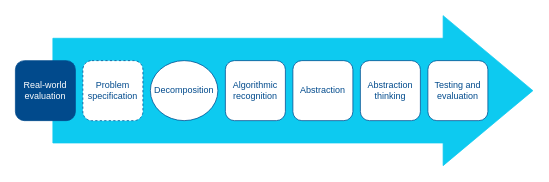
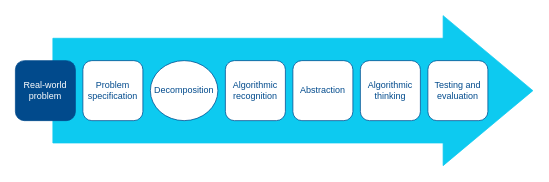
(45, 90) -> (45, 90)
(113, 90) -> (113, 90)
(390, 90) -> (390, 90)
